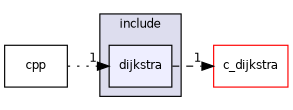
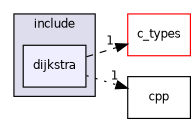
(83, 66) -> (103, 81)
(251, 66) -> (159, 35)
